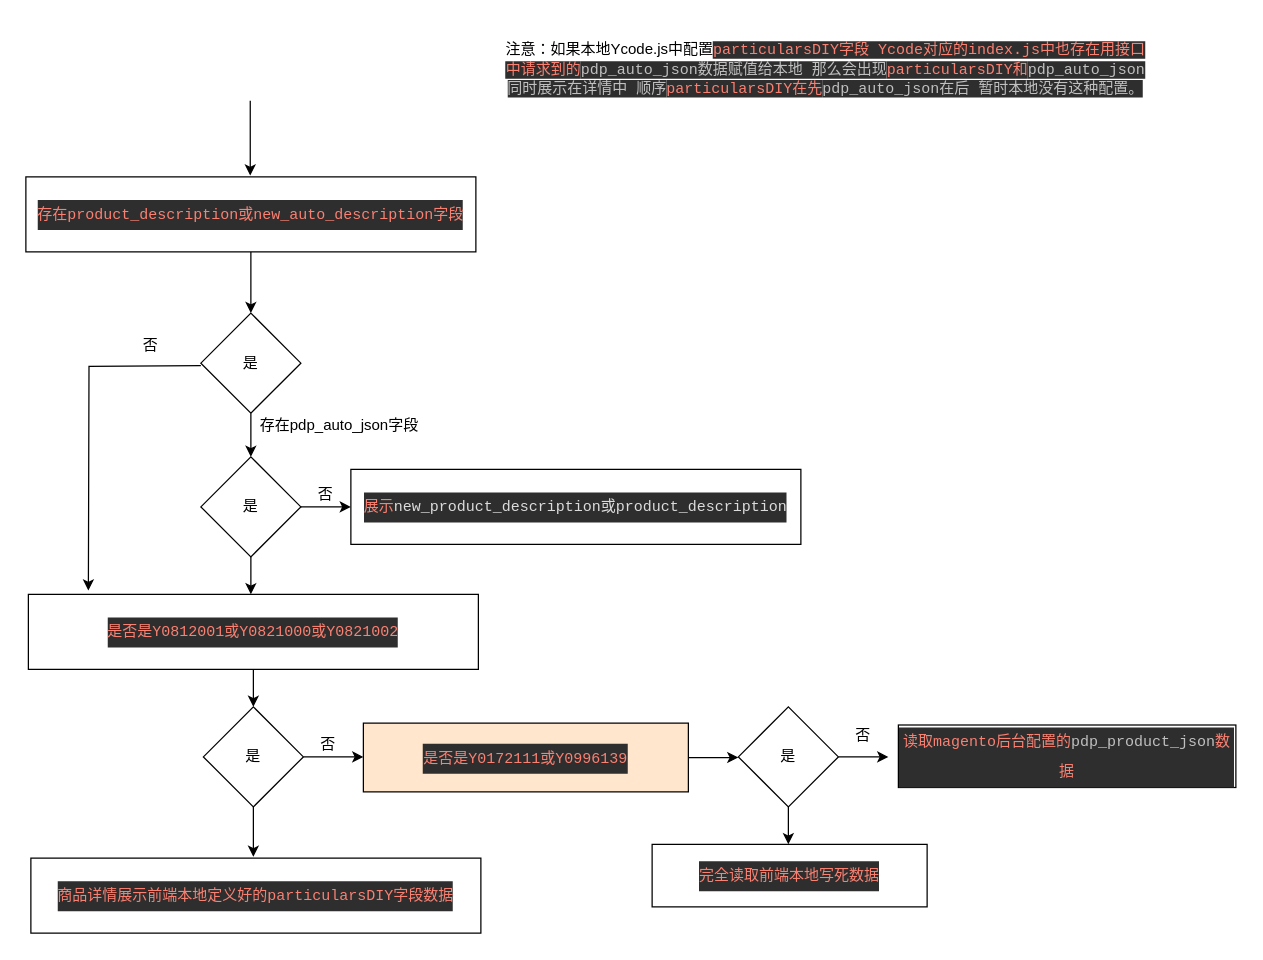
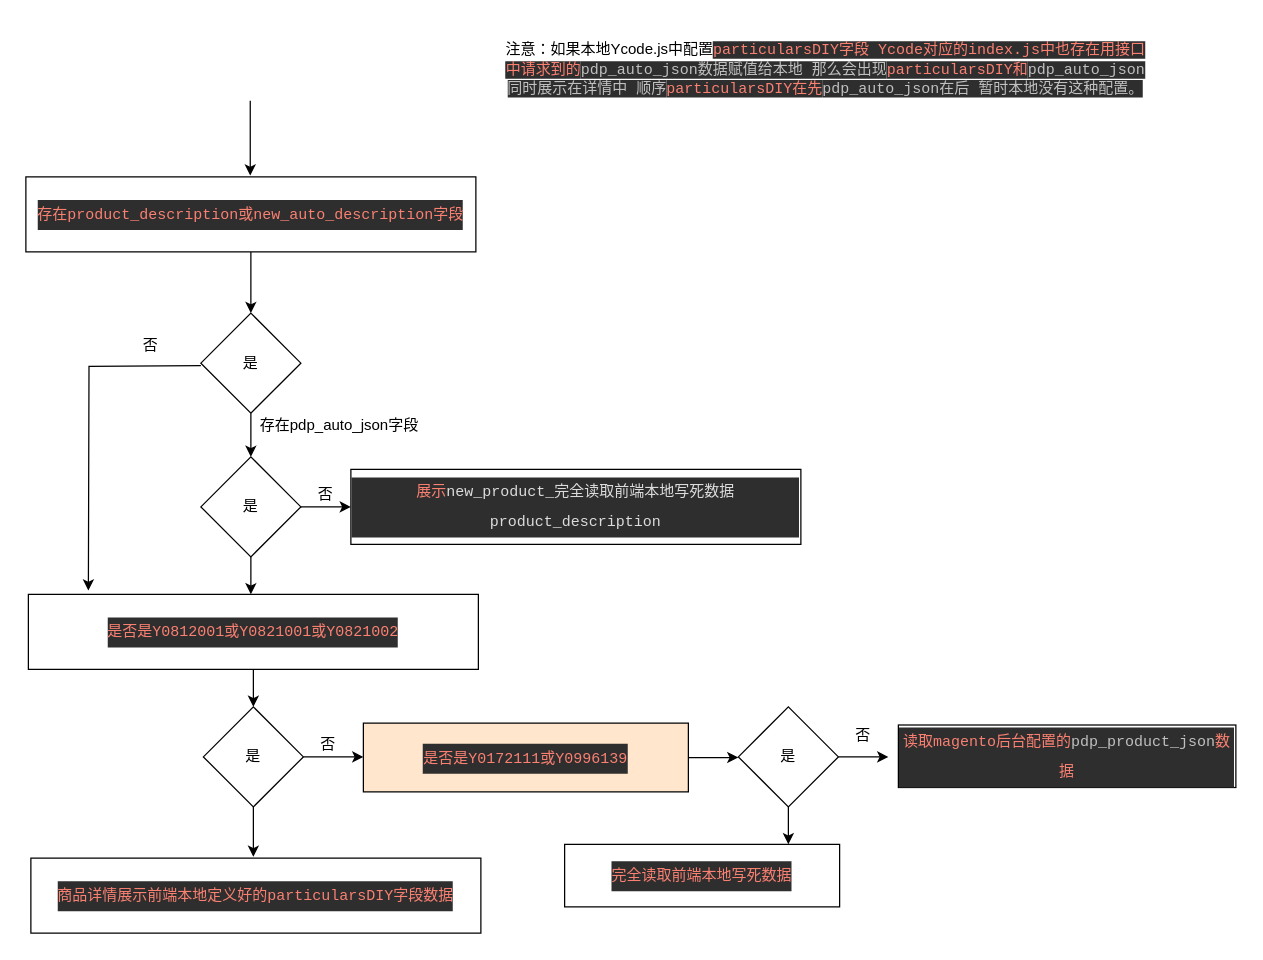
(576, 507) -> (576, 507)
(253, 632) -> (253, 632)
(789, 876) -> (702, 876)
